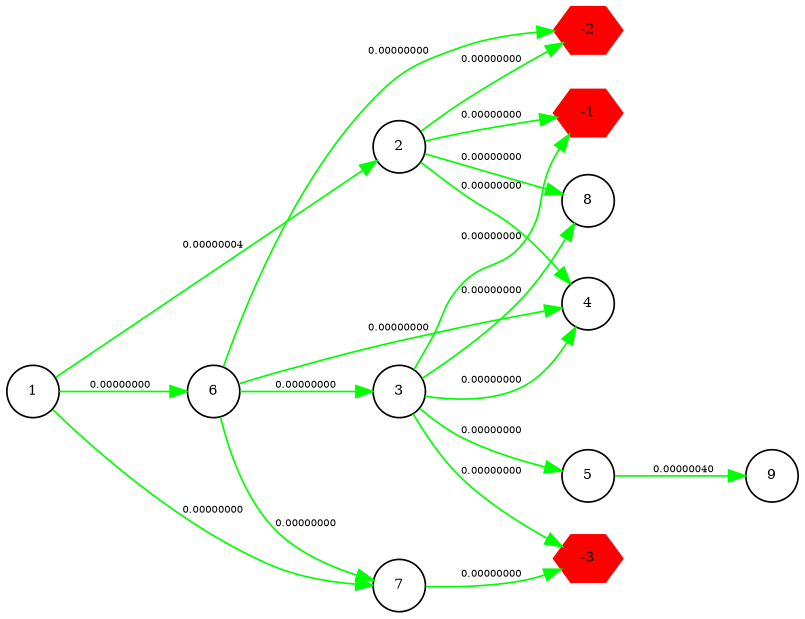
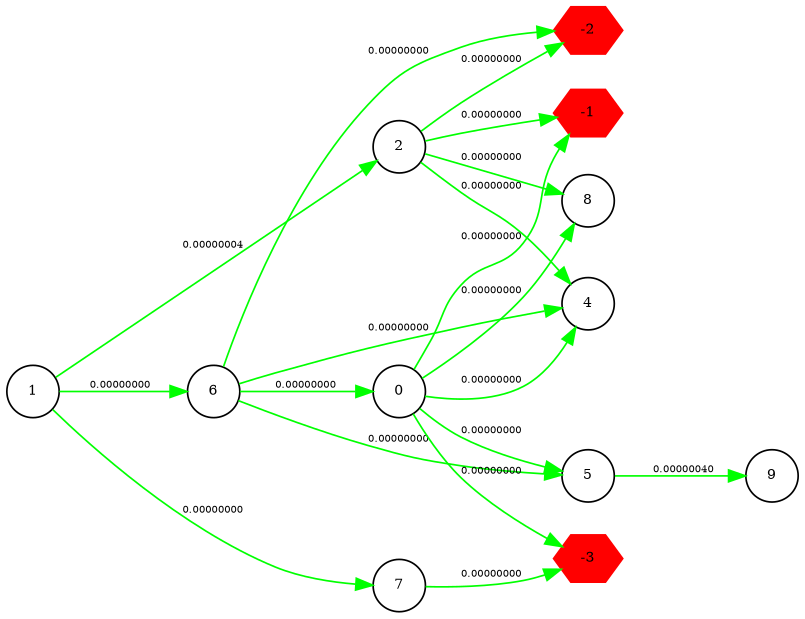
(399, 392) -> (399, 392)
(265, 518) -> (388, 451)
